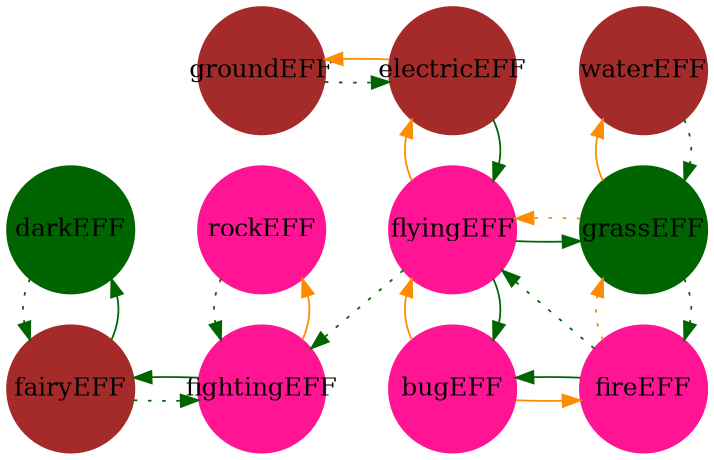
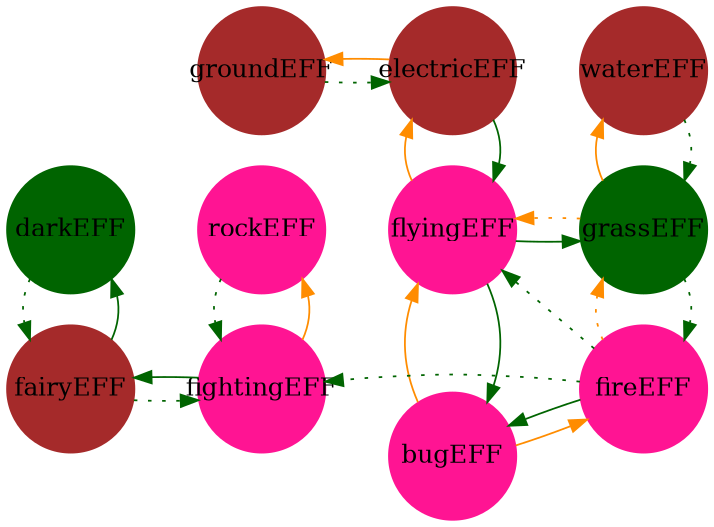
(364, 304) -> (462, 375)
